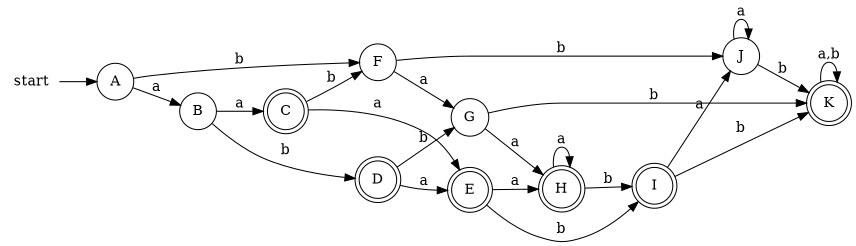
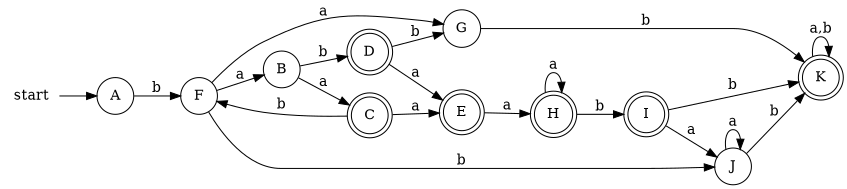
(152, 95) -> (236, 84)
(510, 148) -> none
(558, 241) -> none
